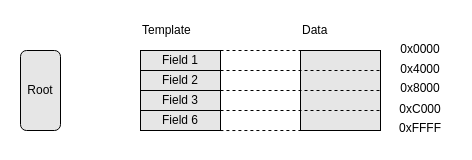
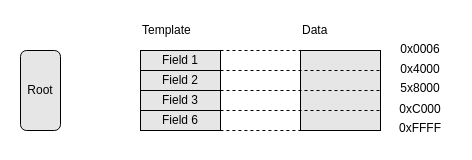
(421, 50) -> (421, 50)
(421, 89) -> (421, 89)
